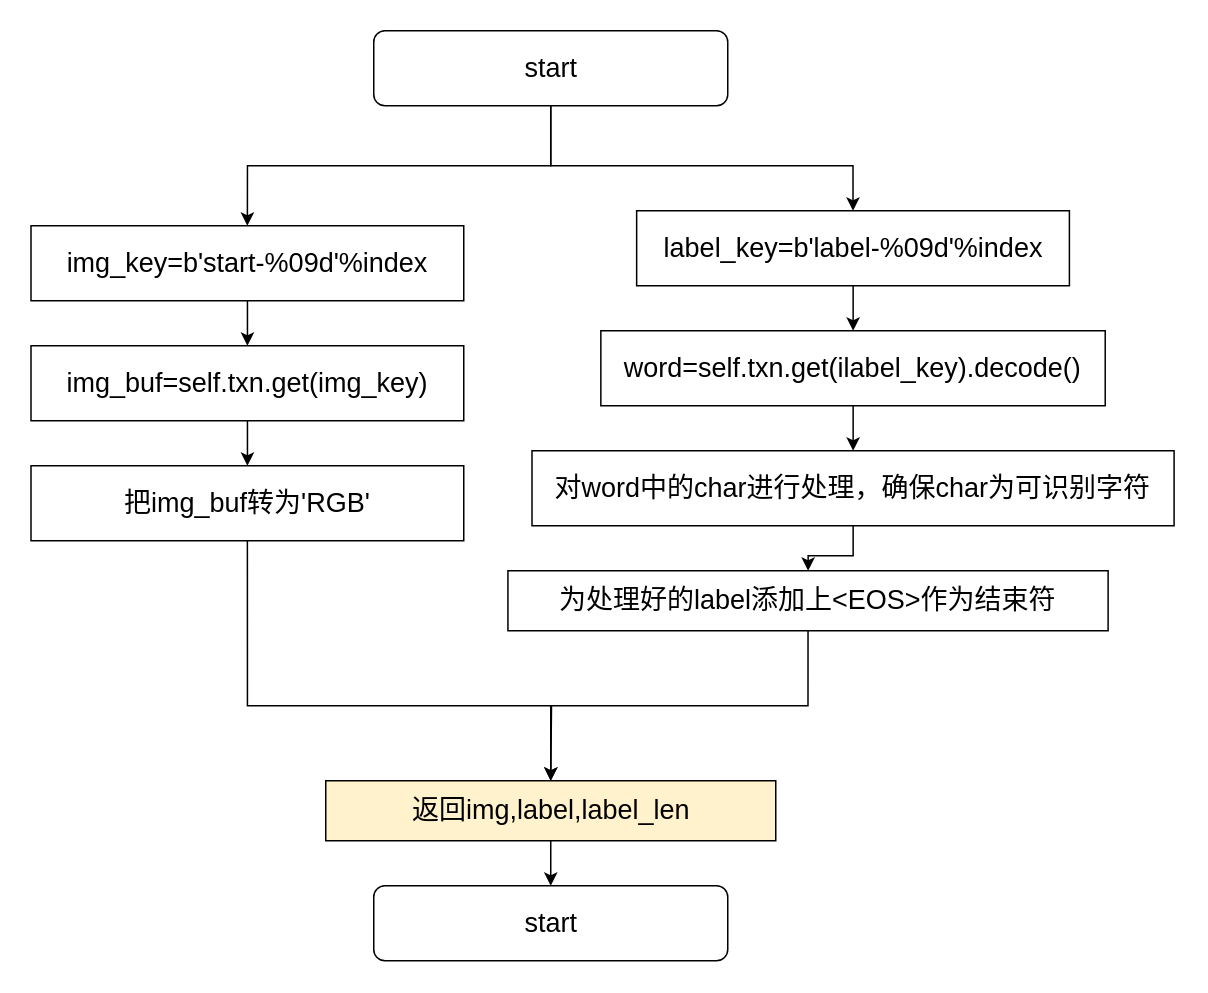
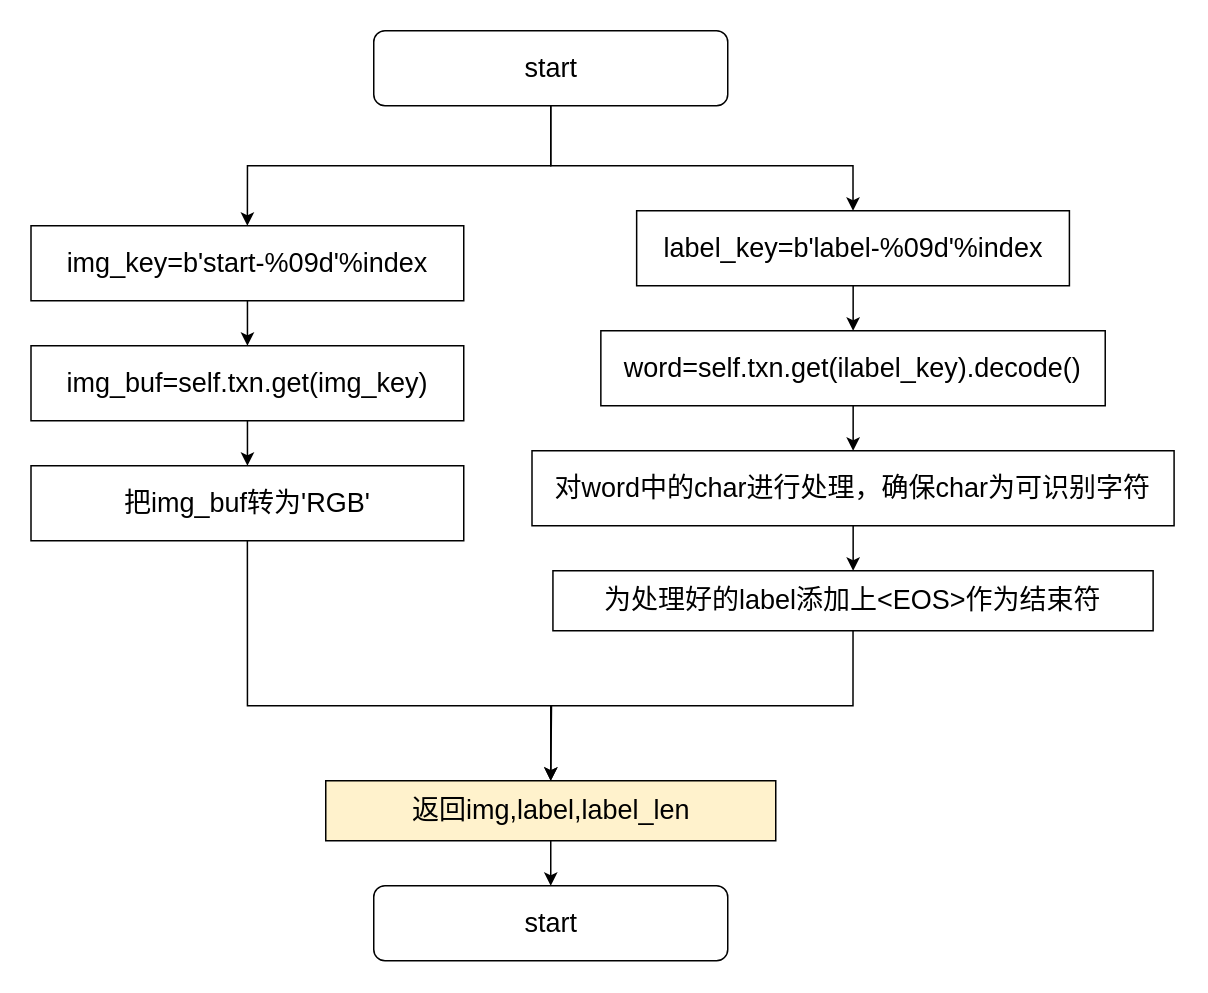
(808, 601) -> (853, 601)
